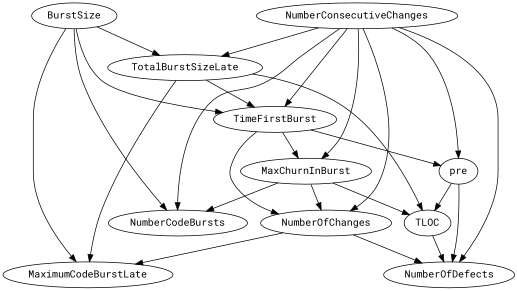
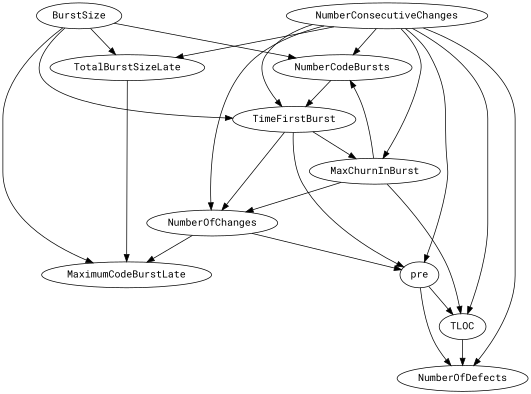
(223, 90) -> (321, 91)
(358, 118) -> (488, 152)
(384, 248) -> (323, 251)
